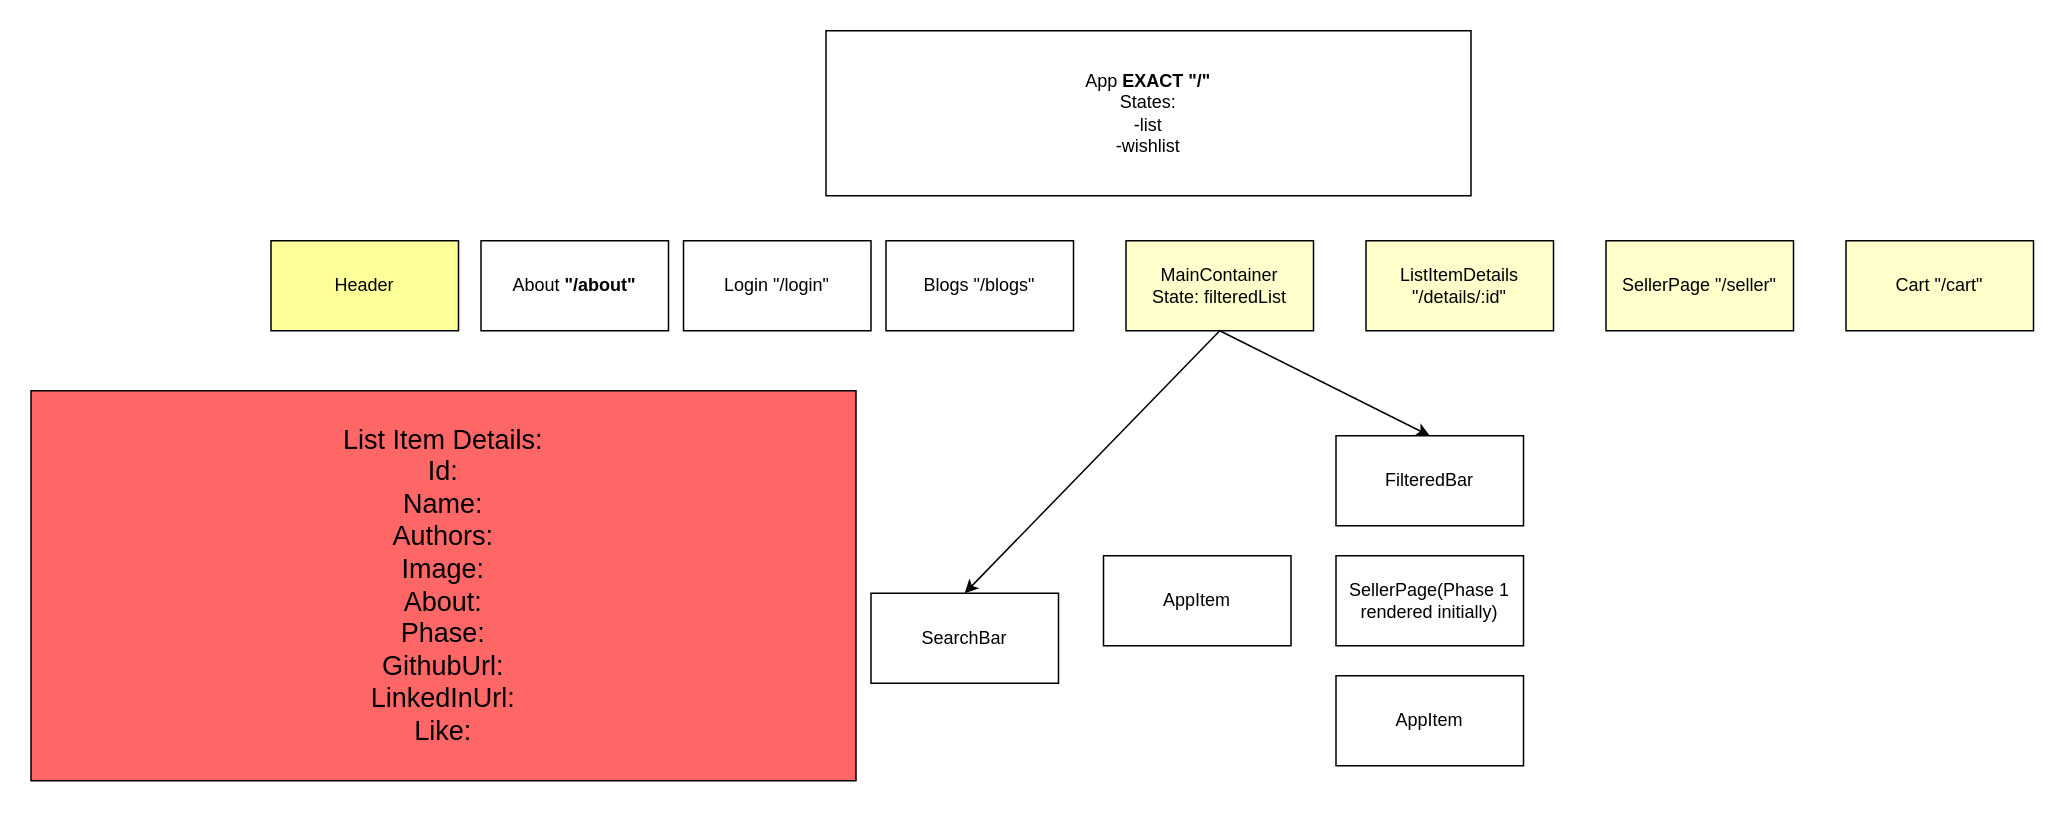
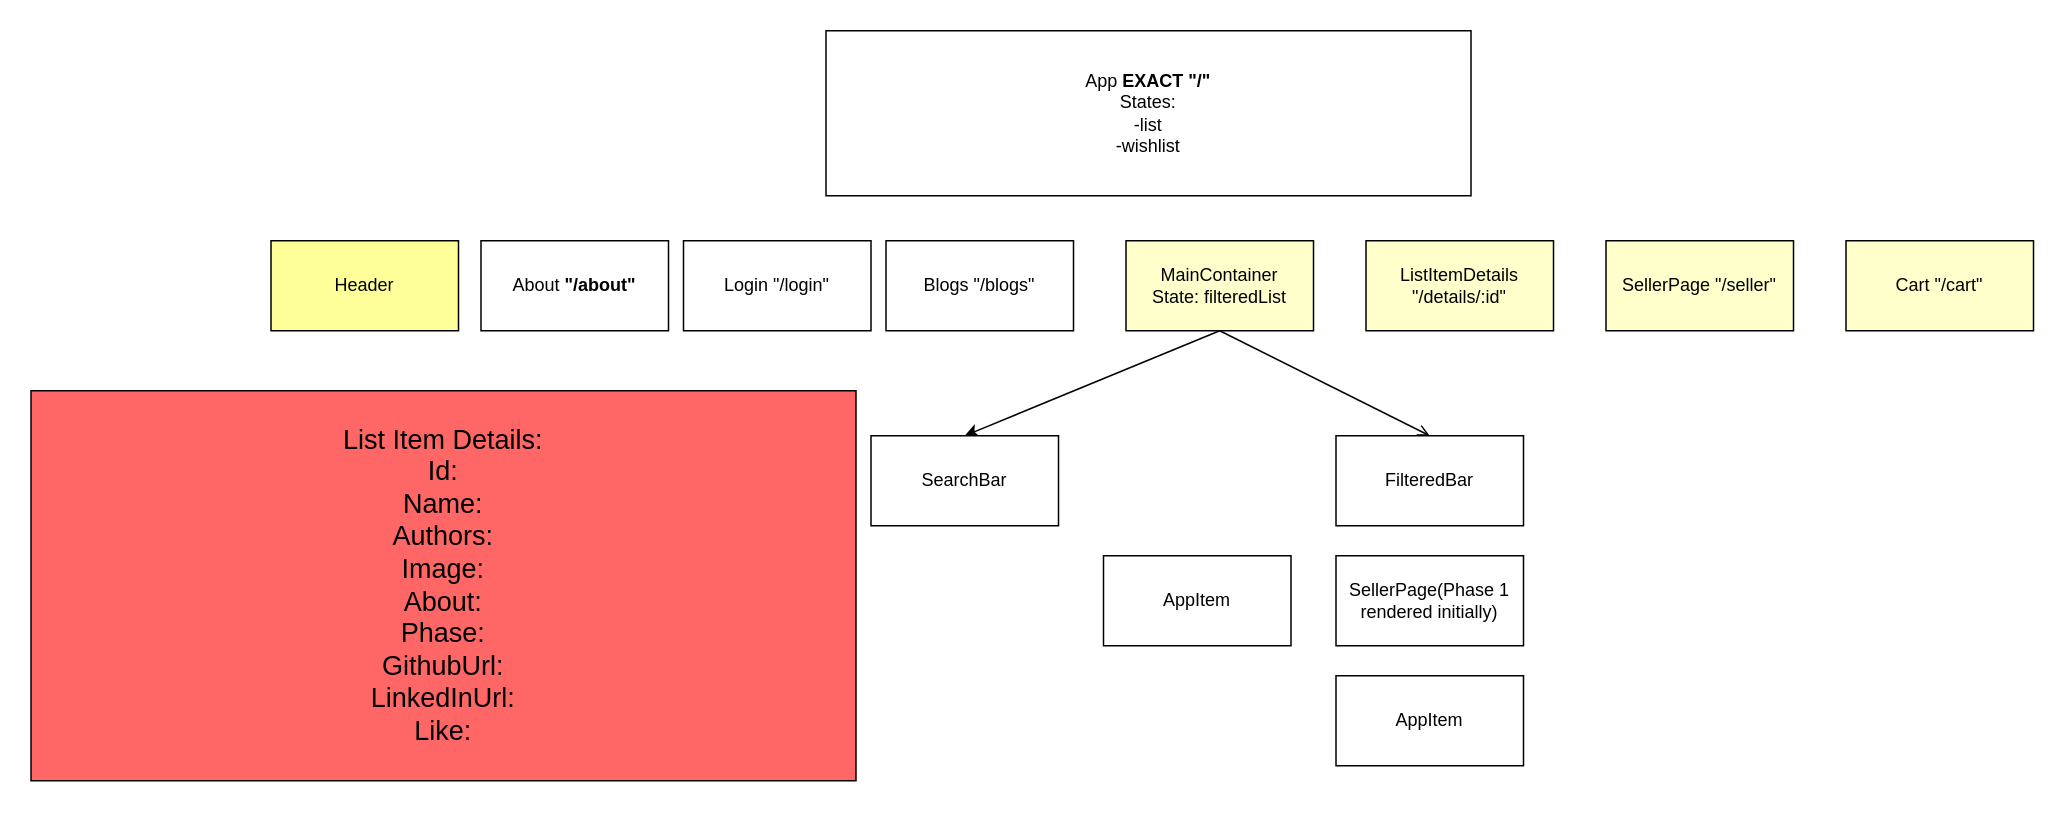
(1419, 431) -> (1421, 432)
(965, 638) -> (965, 481)
